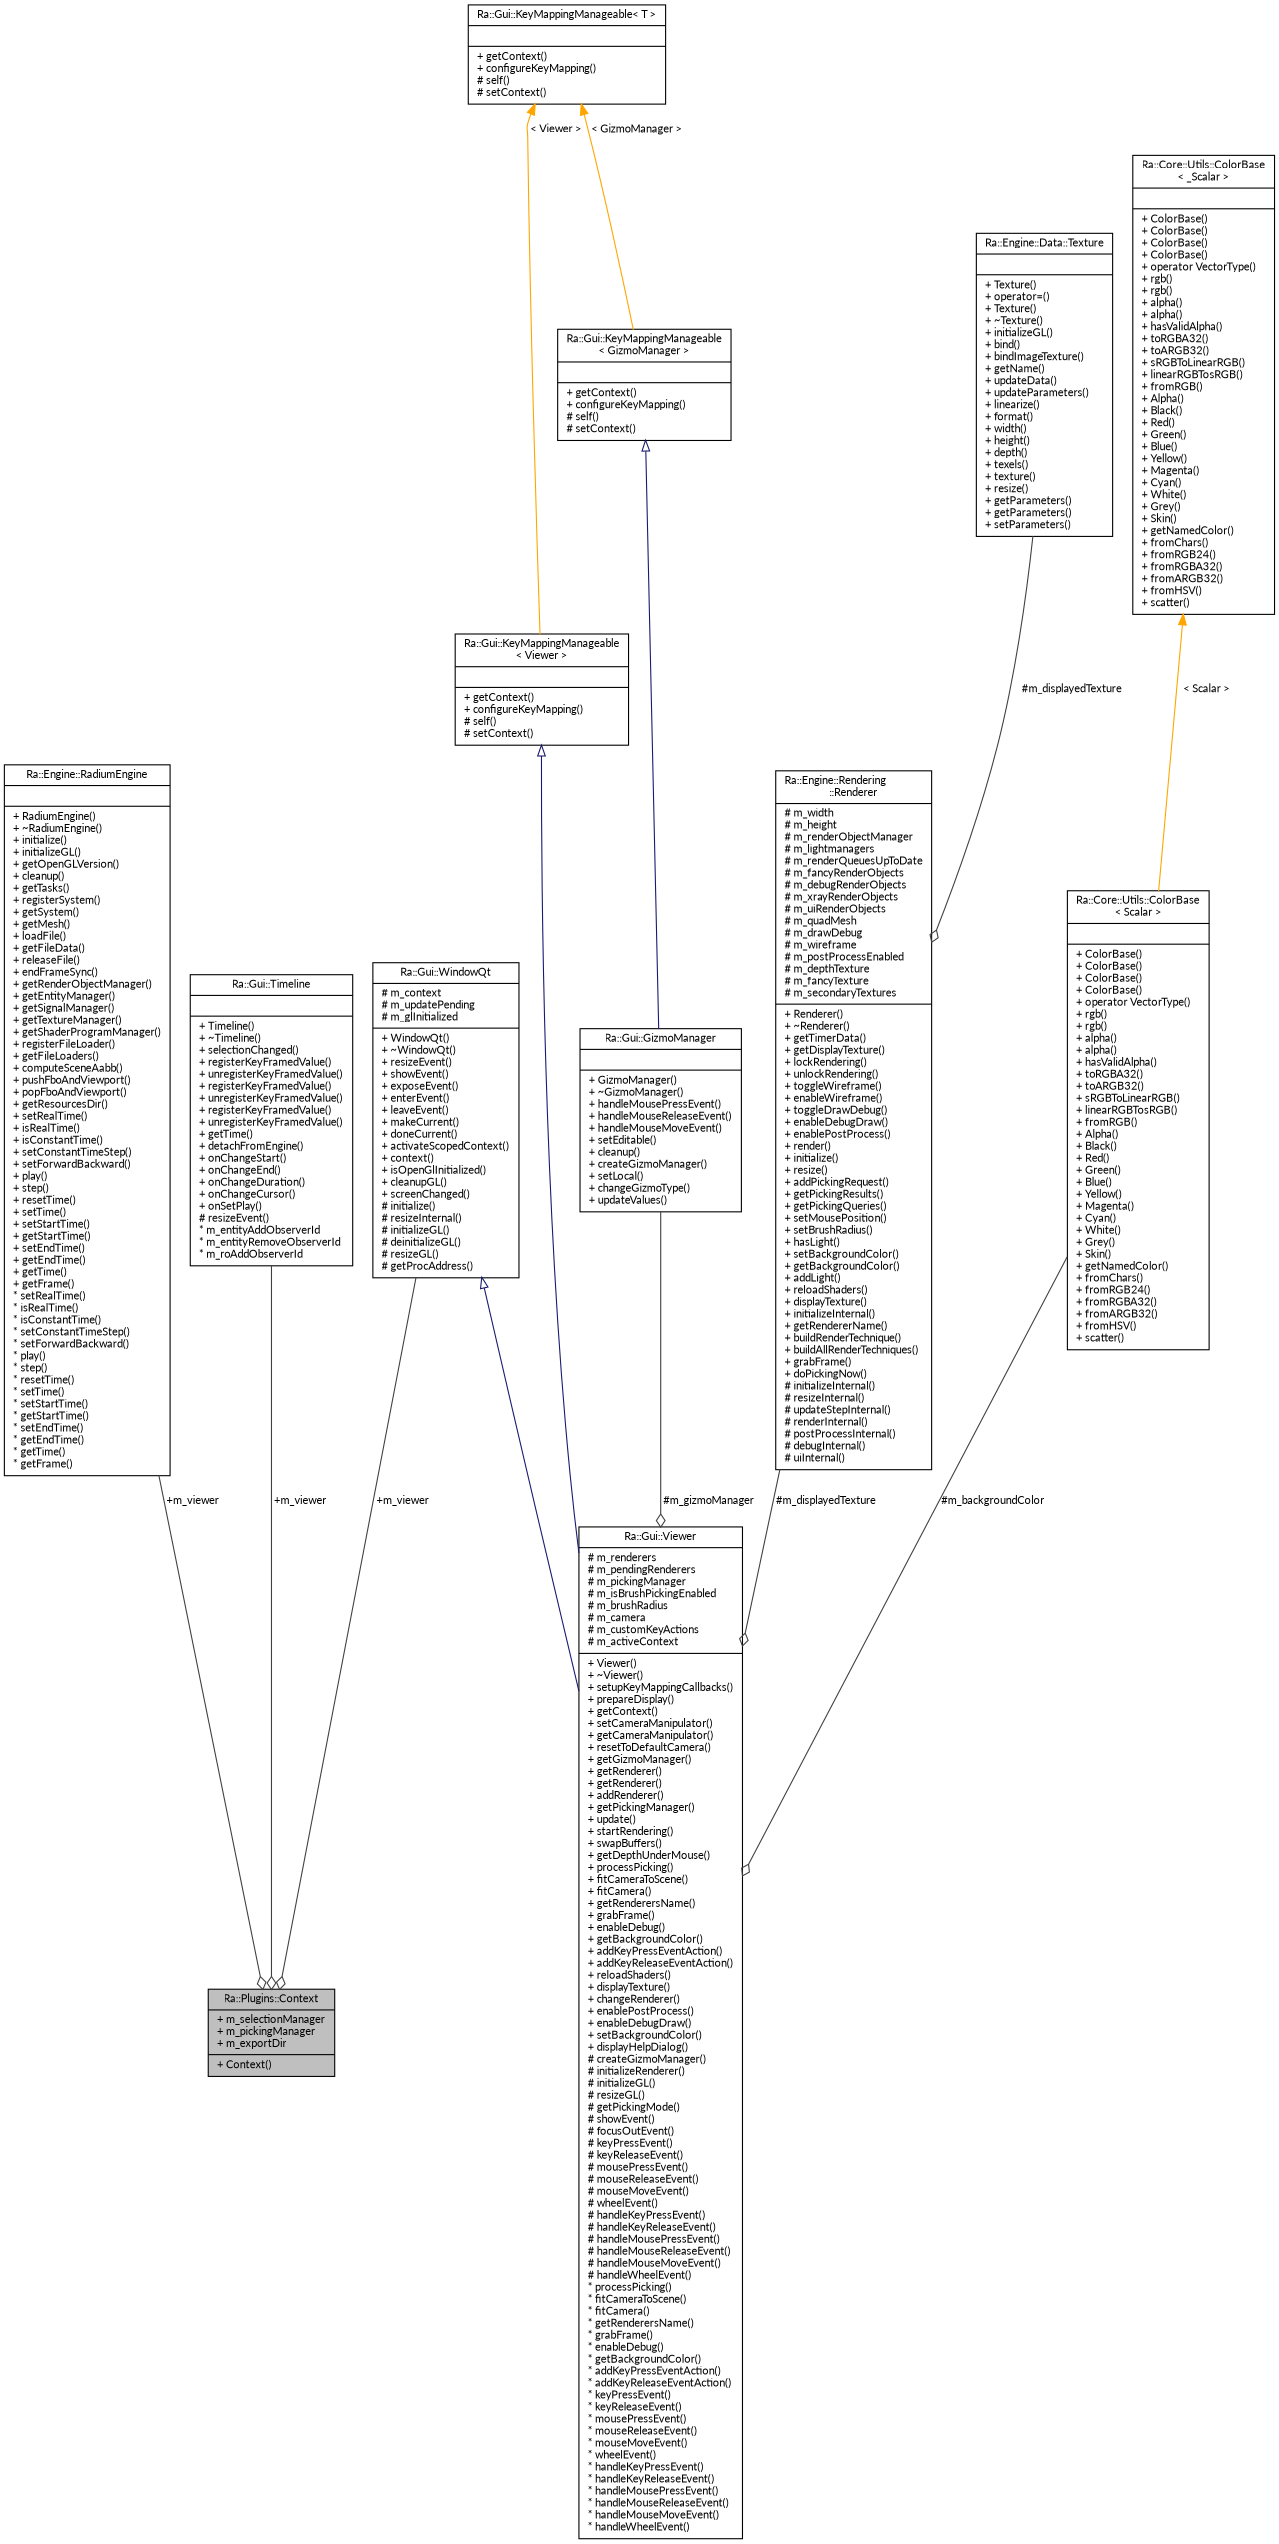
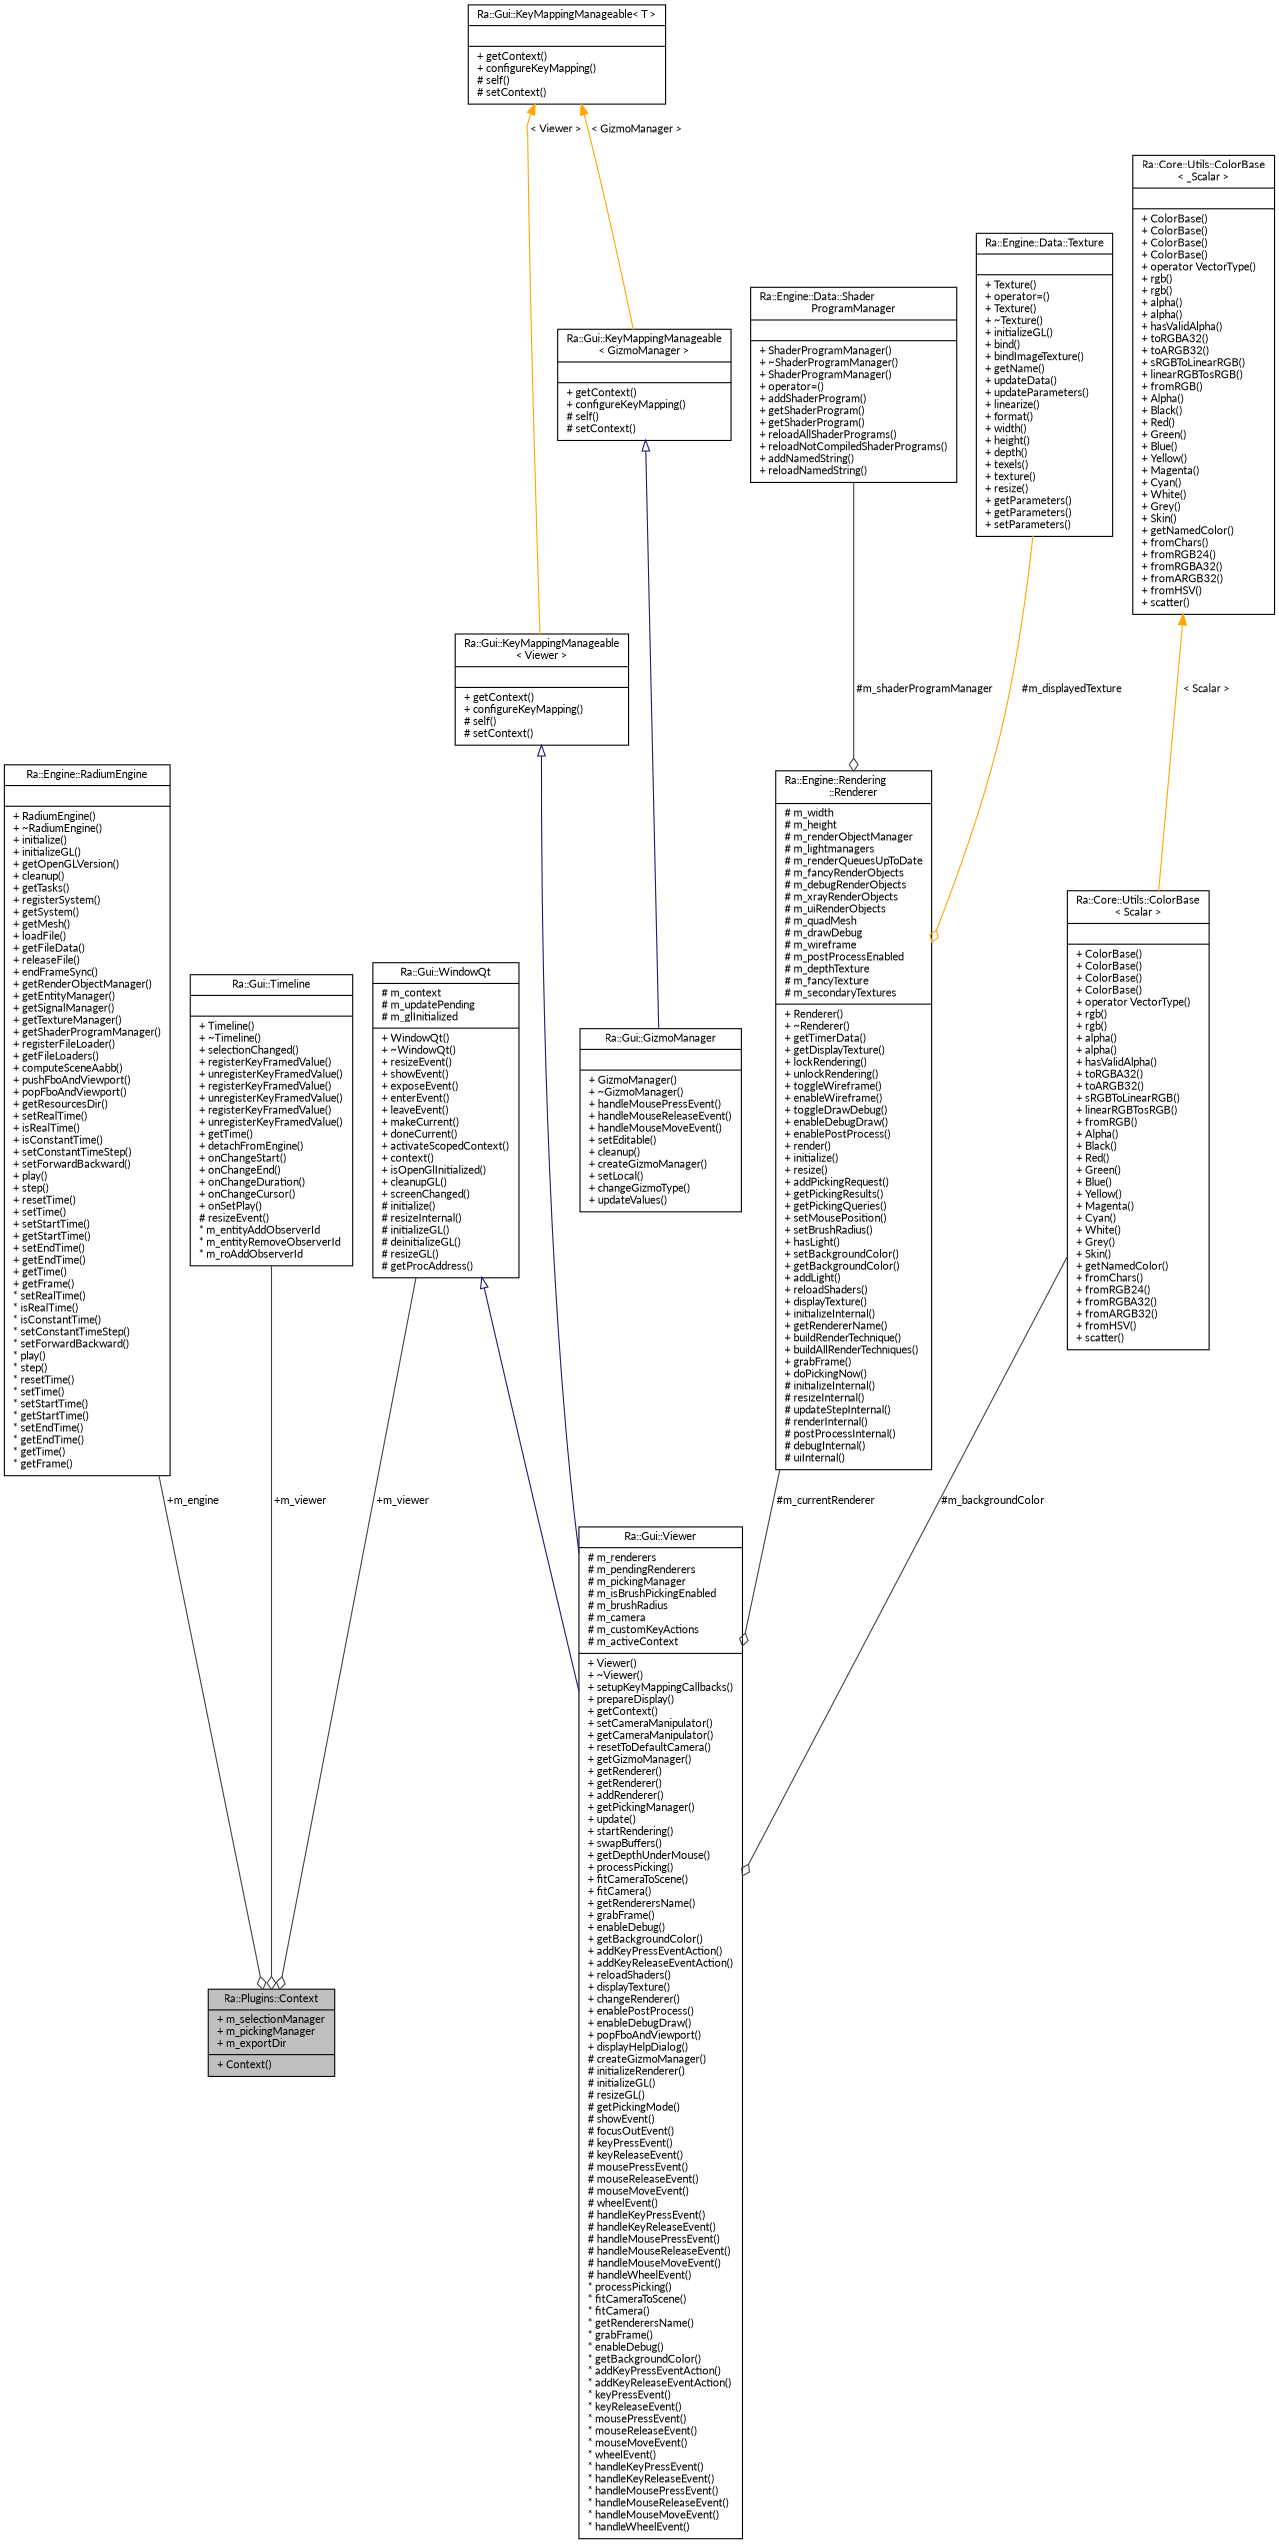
none -> (854, 385)
(1000, 737) -> (1000, 737)
(661, 1363) -> none
(192, 1501) -> (192, 1501)
(825, 1501) -> (825, 1501)
(645, 2036) -> (645, 2036)
